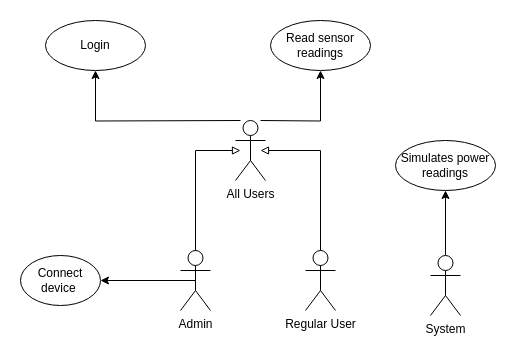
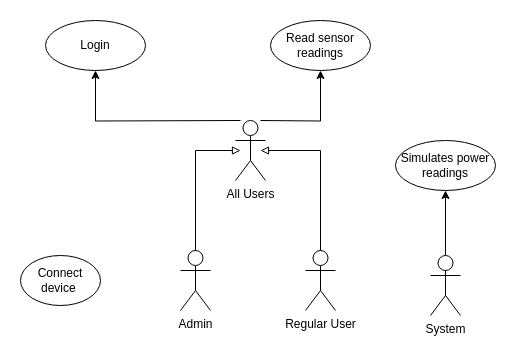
(150, 281) -> none
